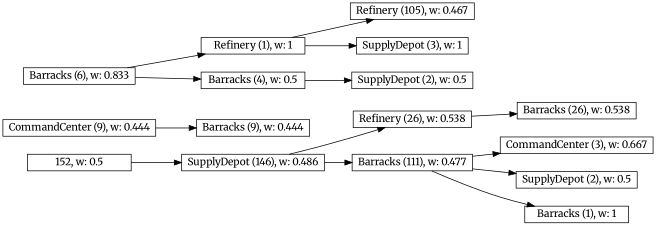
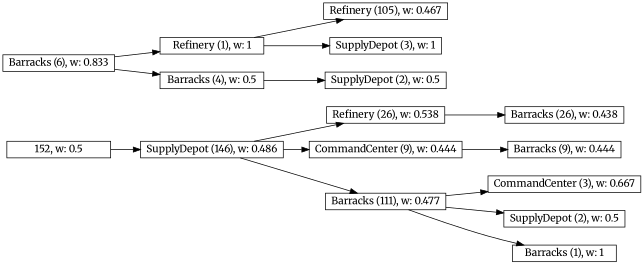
(577, 111) -> (564, 115)
none -> (293, 150)
